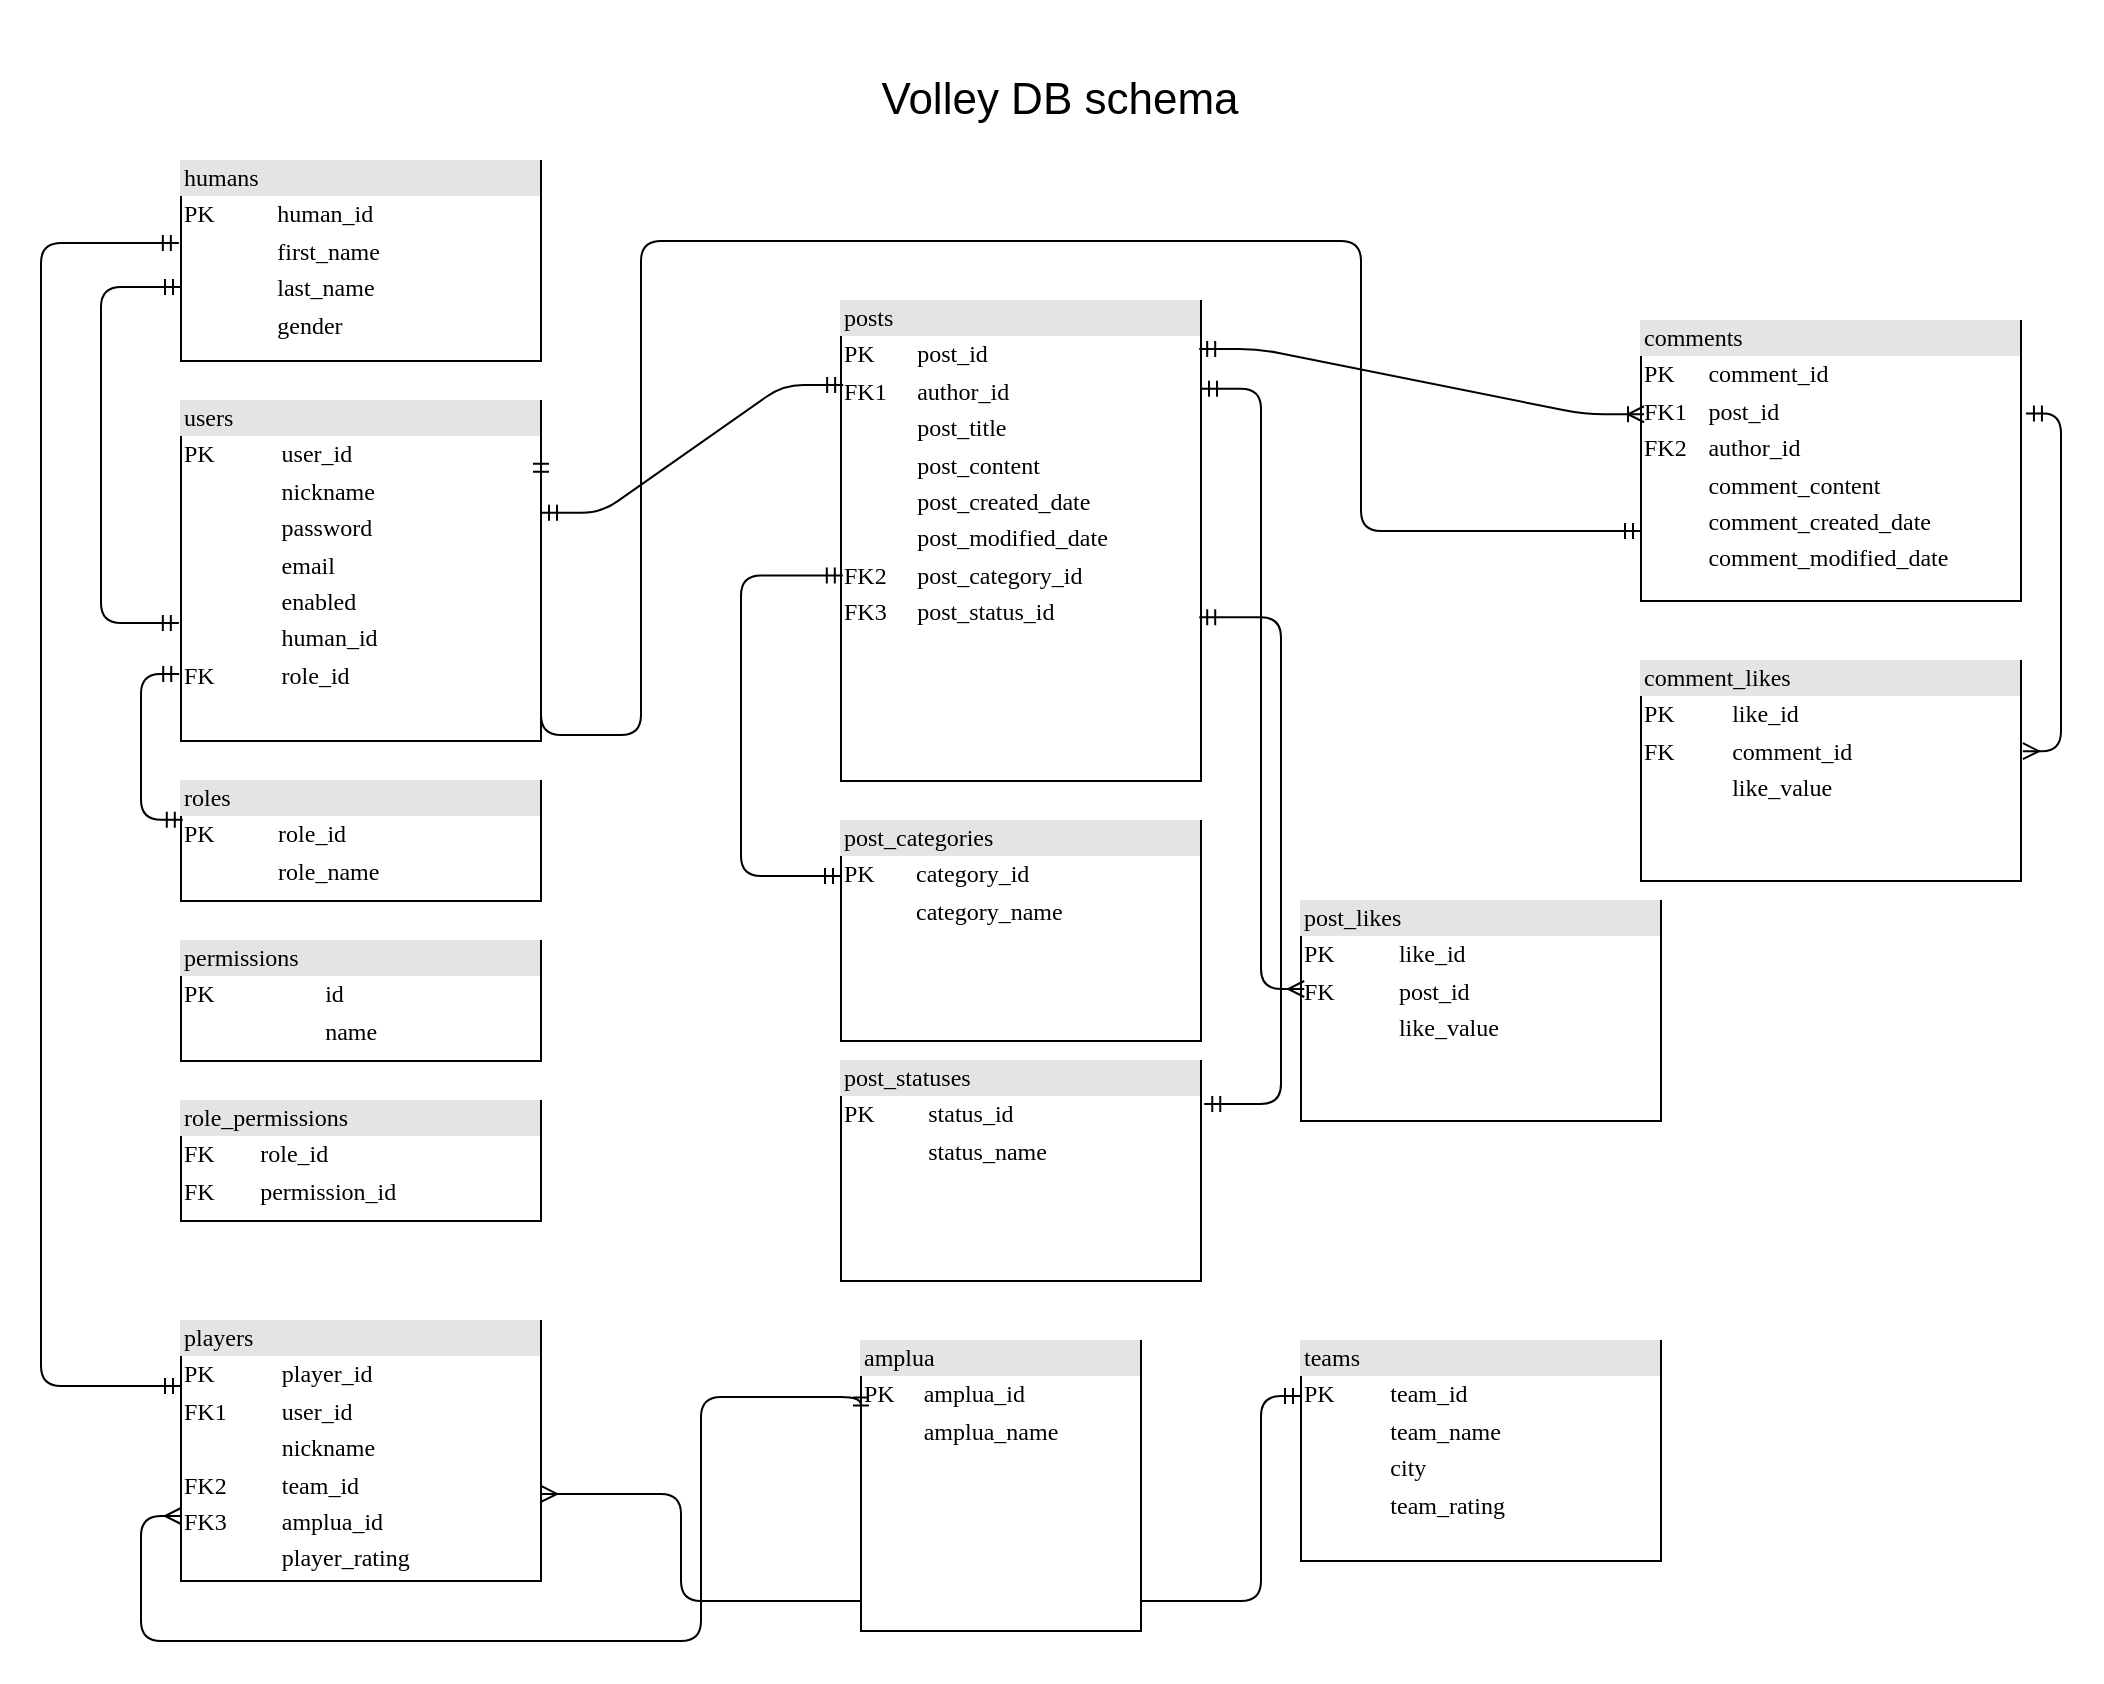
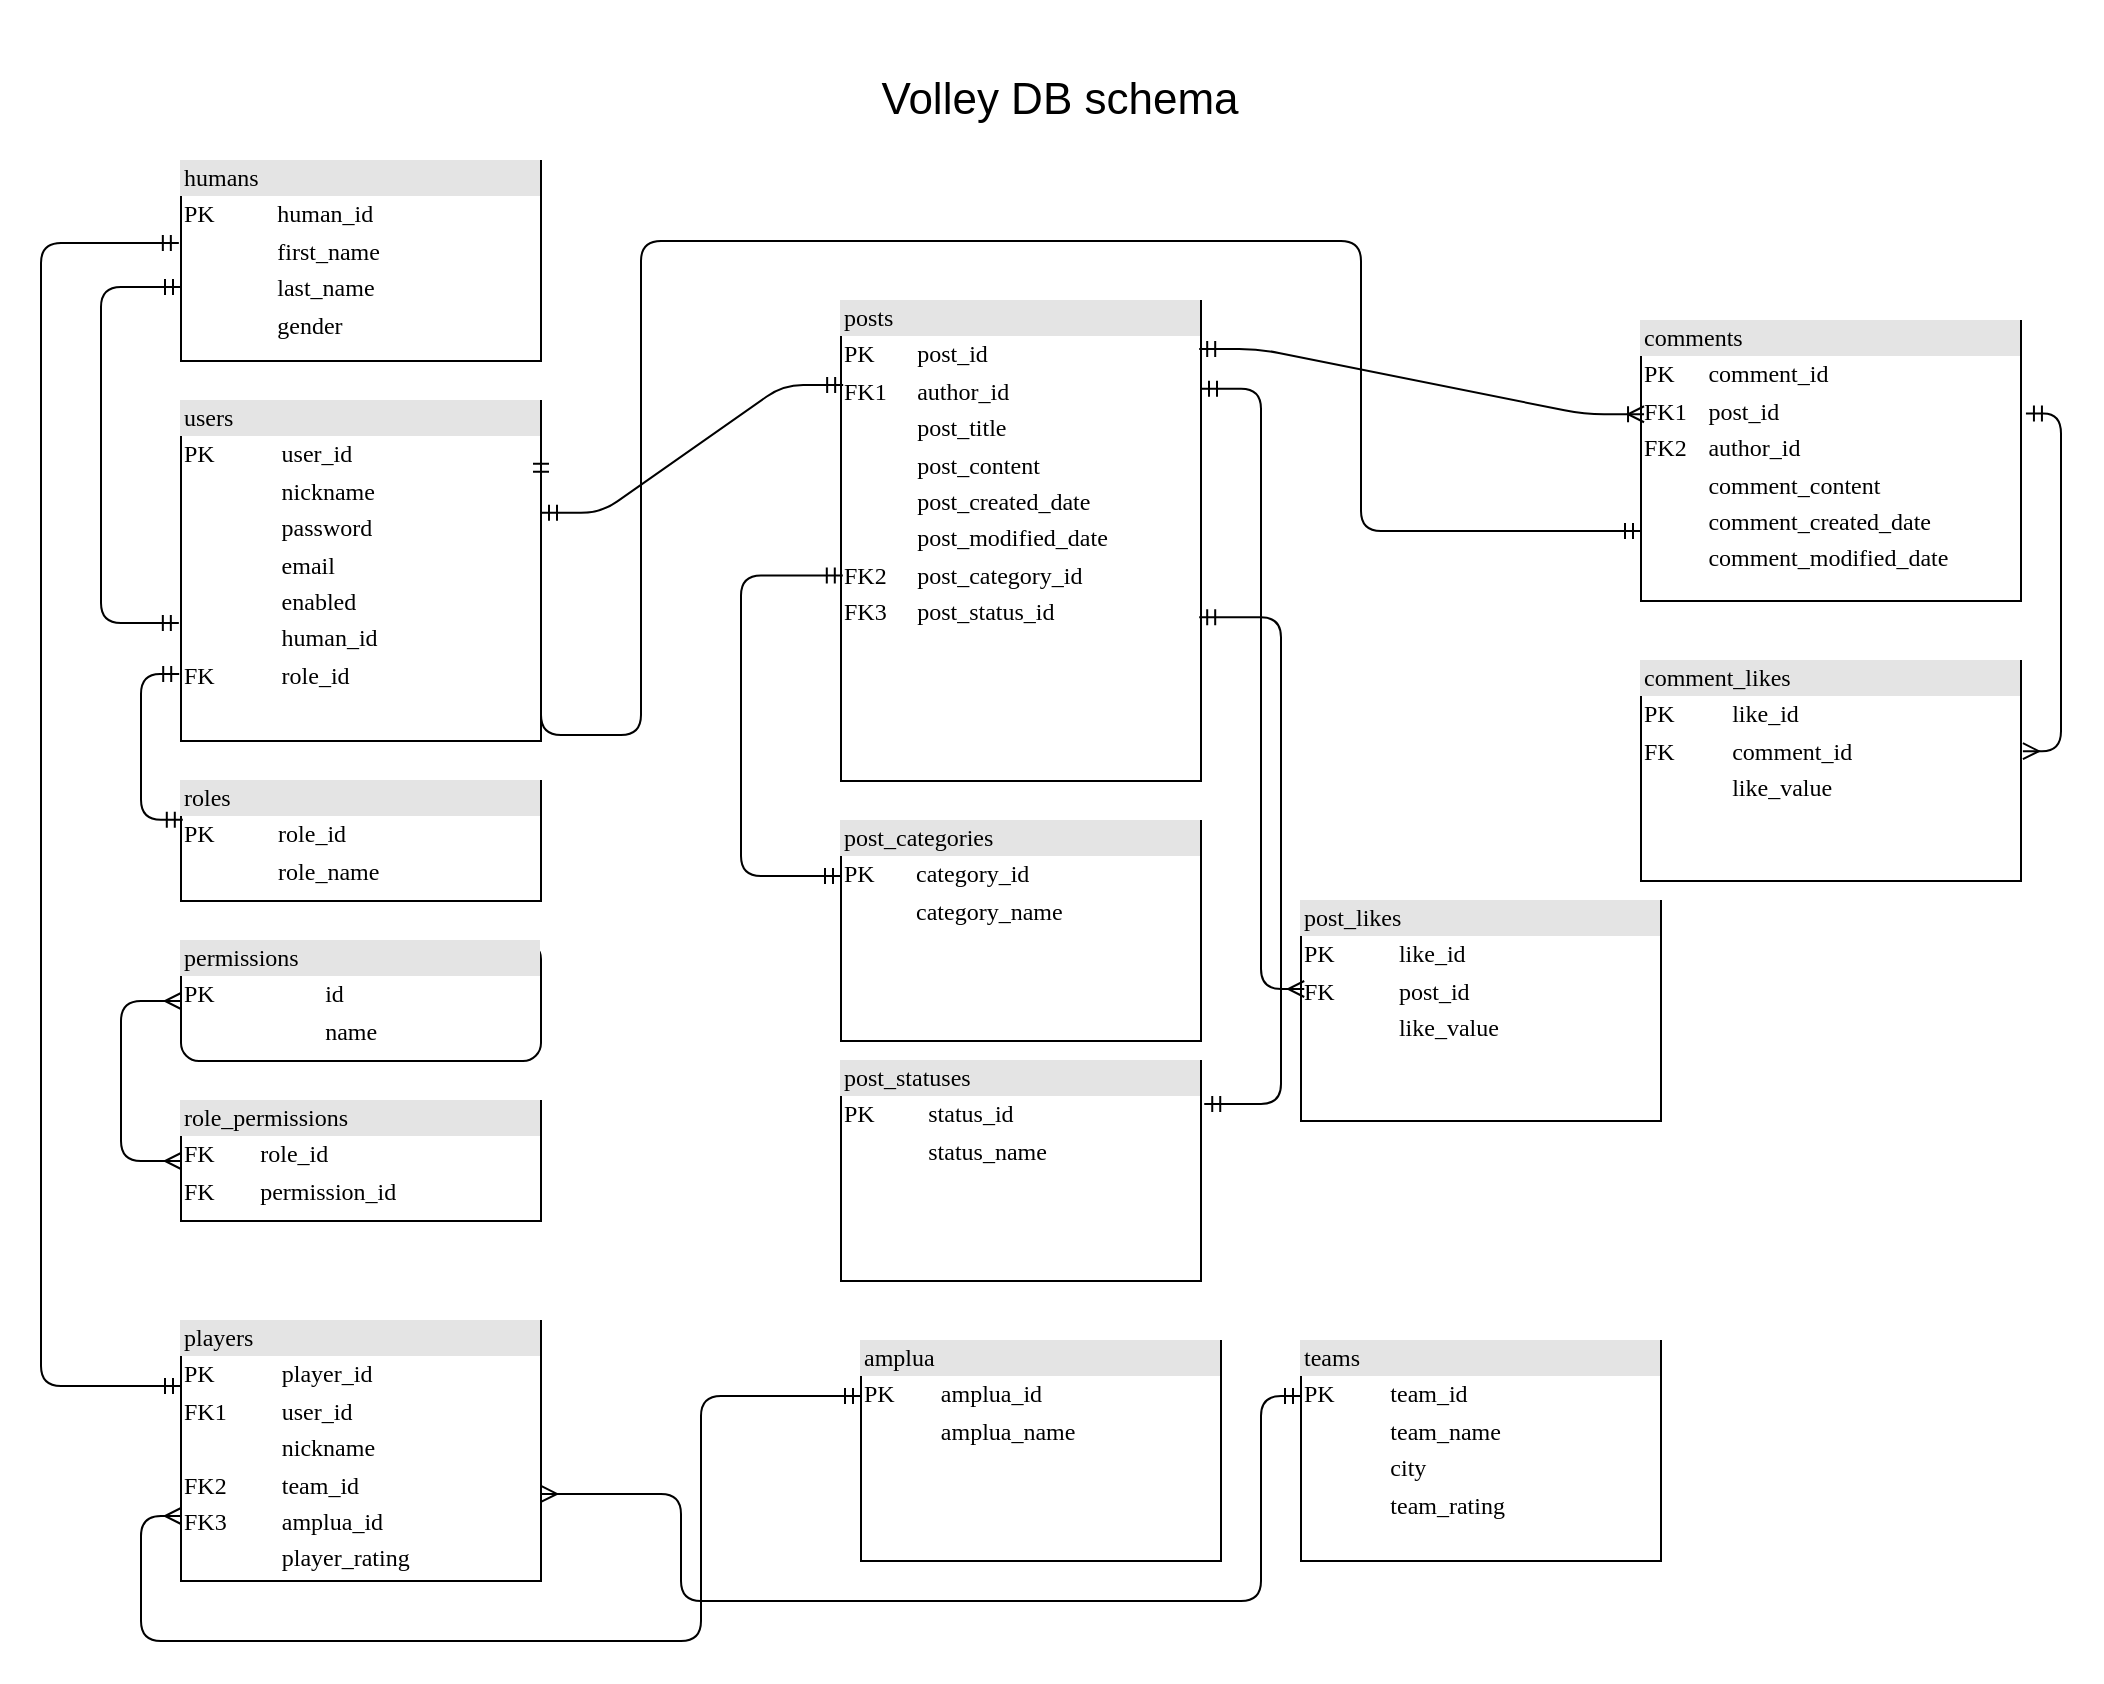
(361, 1001) -> (361, 1001)
none -> (121, 1081)
(1001, 1486) -> (1041, 1451)
